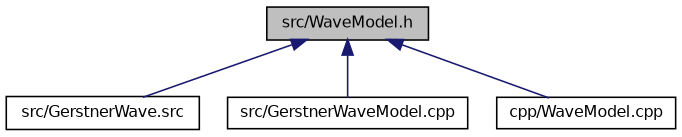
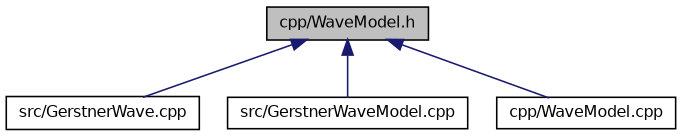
(348, 24) -> (348, 24)
(103, 113) -> (103, 113)
